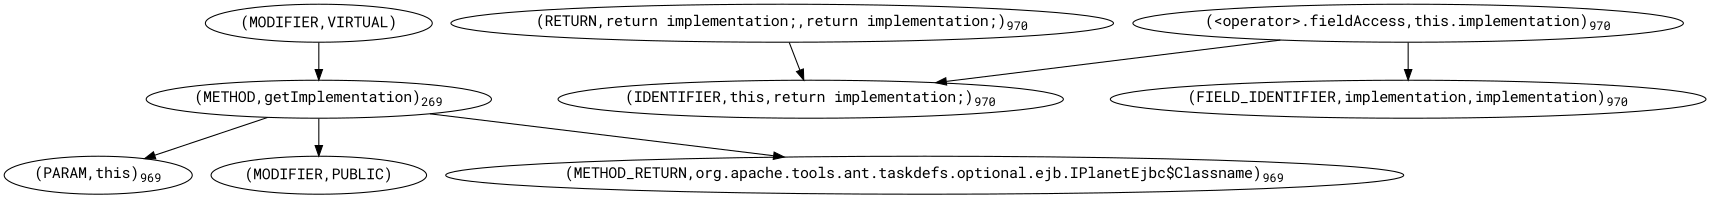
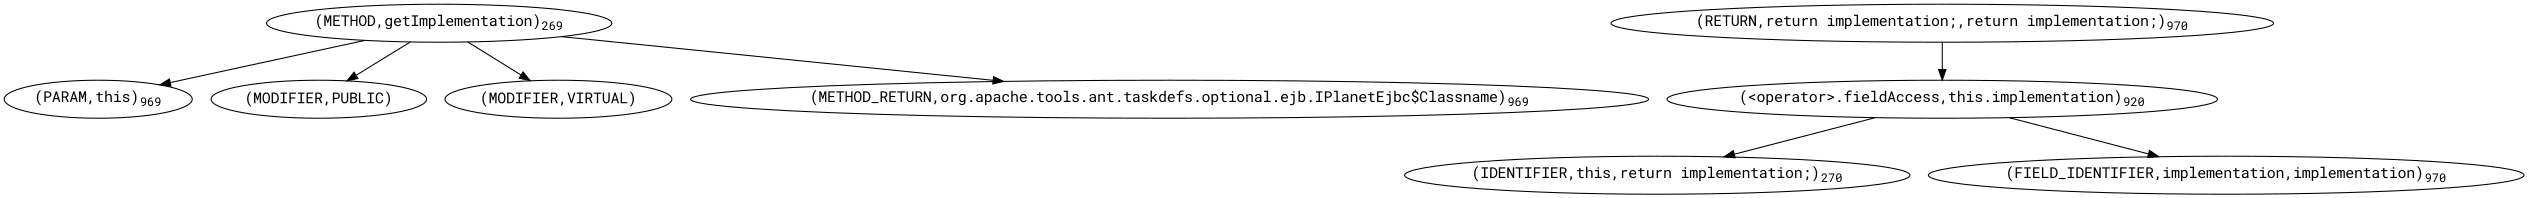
(1600, 22) -> (2134, 98)
(319, 56) -> (494, 58)
(795, 56) -> (1942, 56)
(985, 98) -> (1832, 174)
